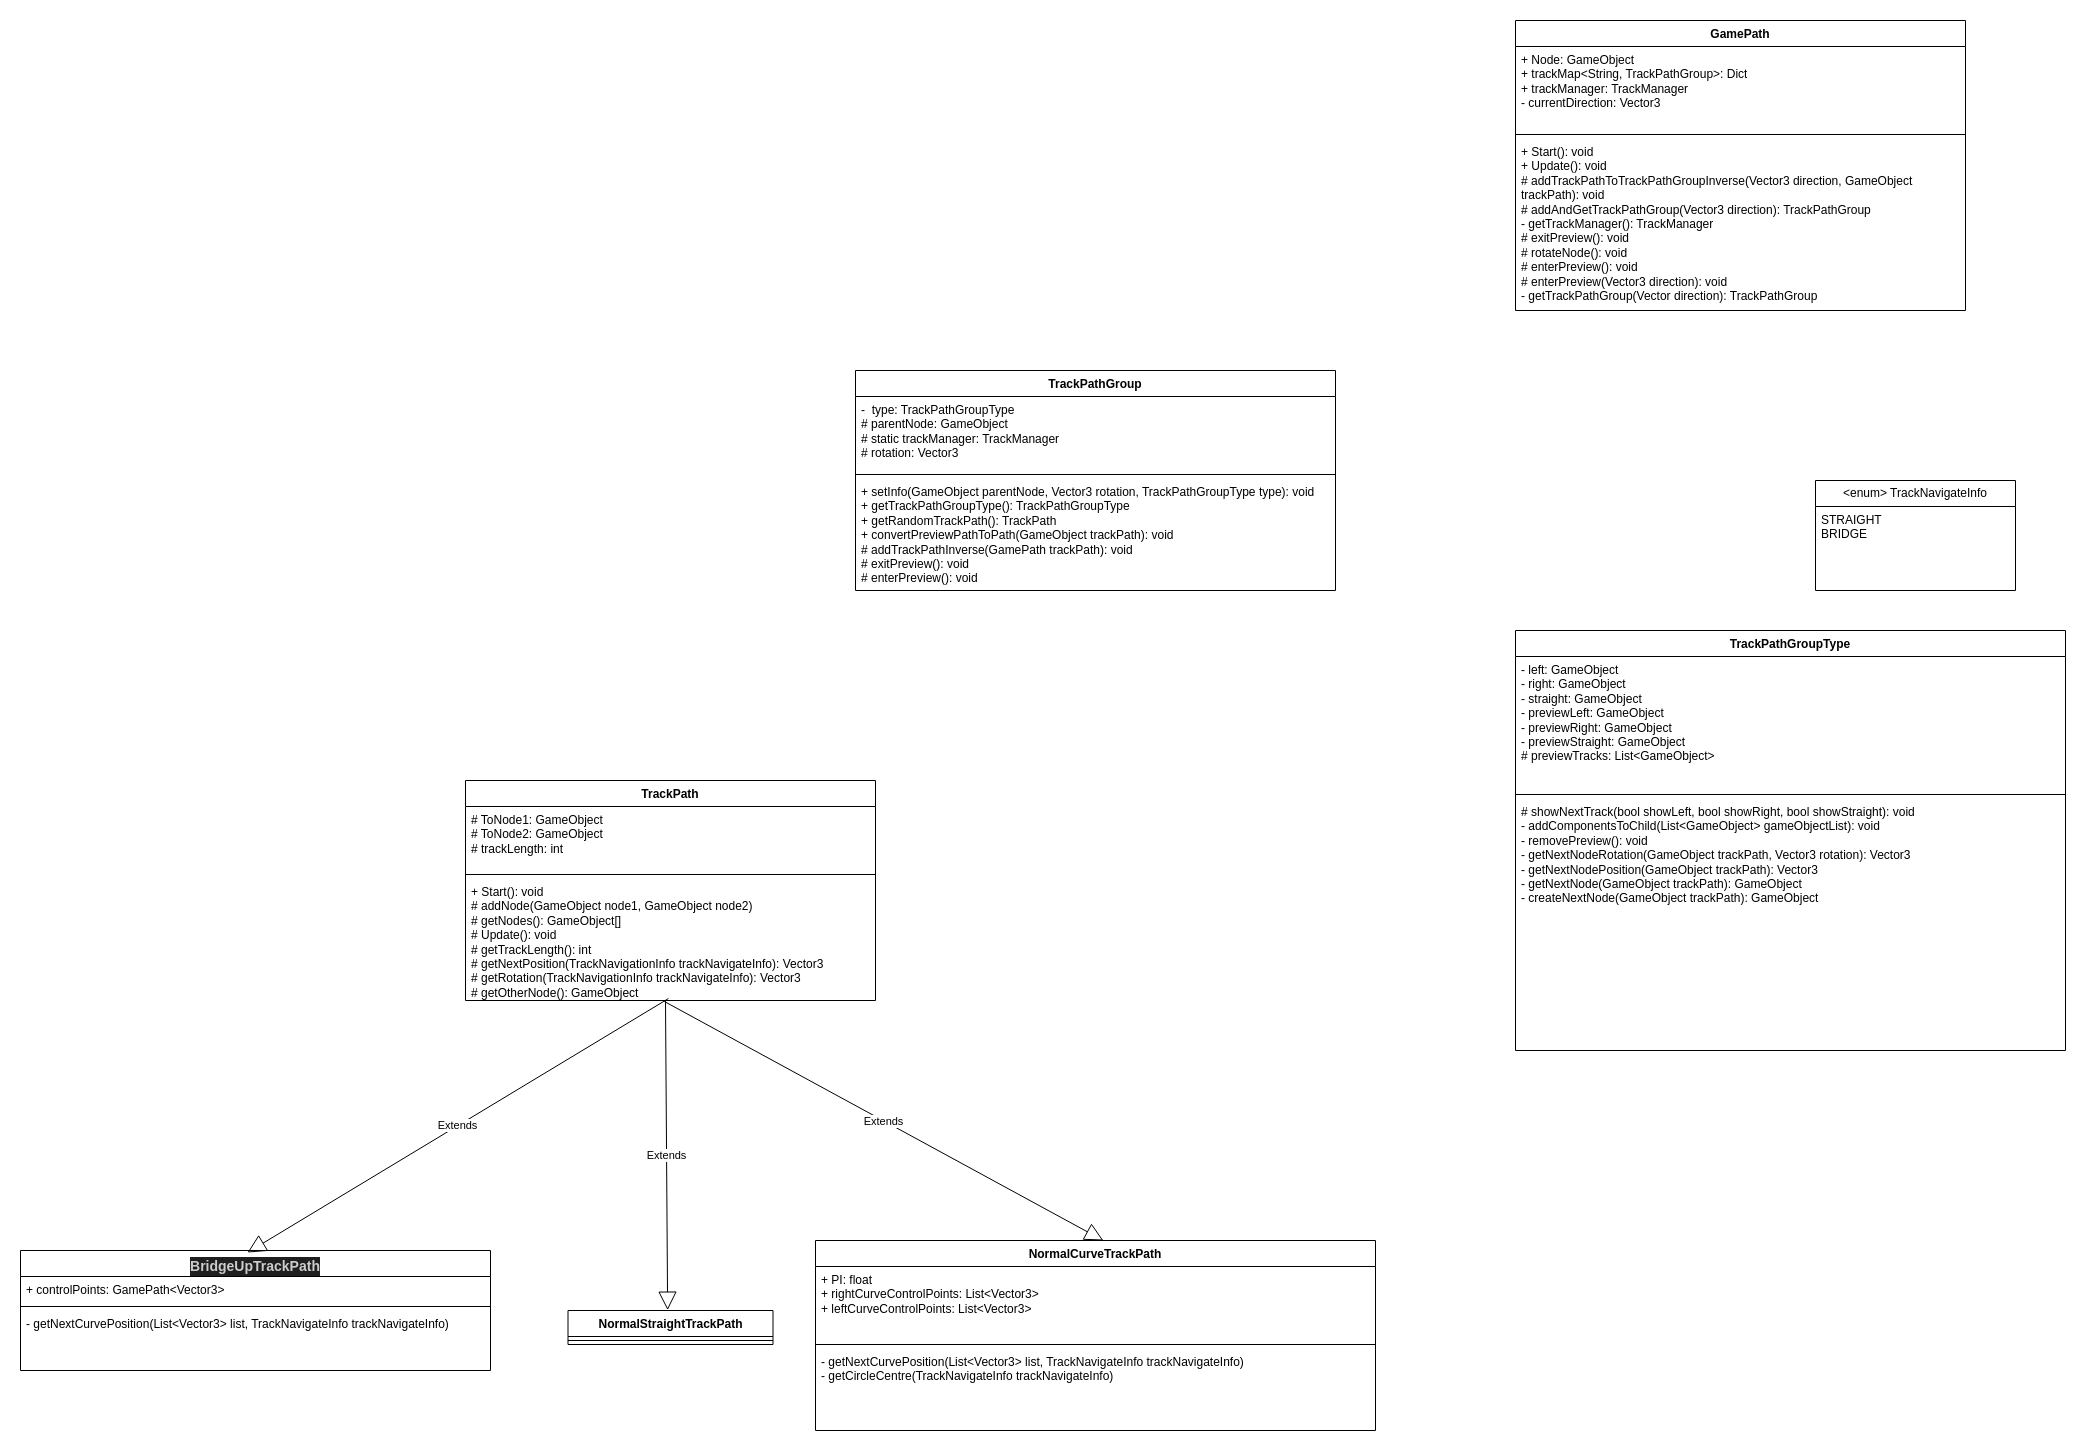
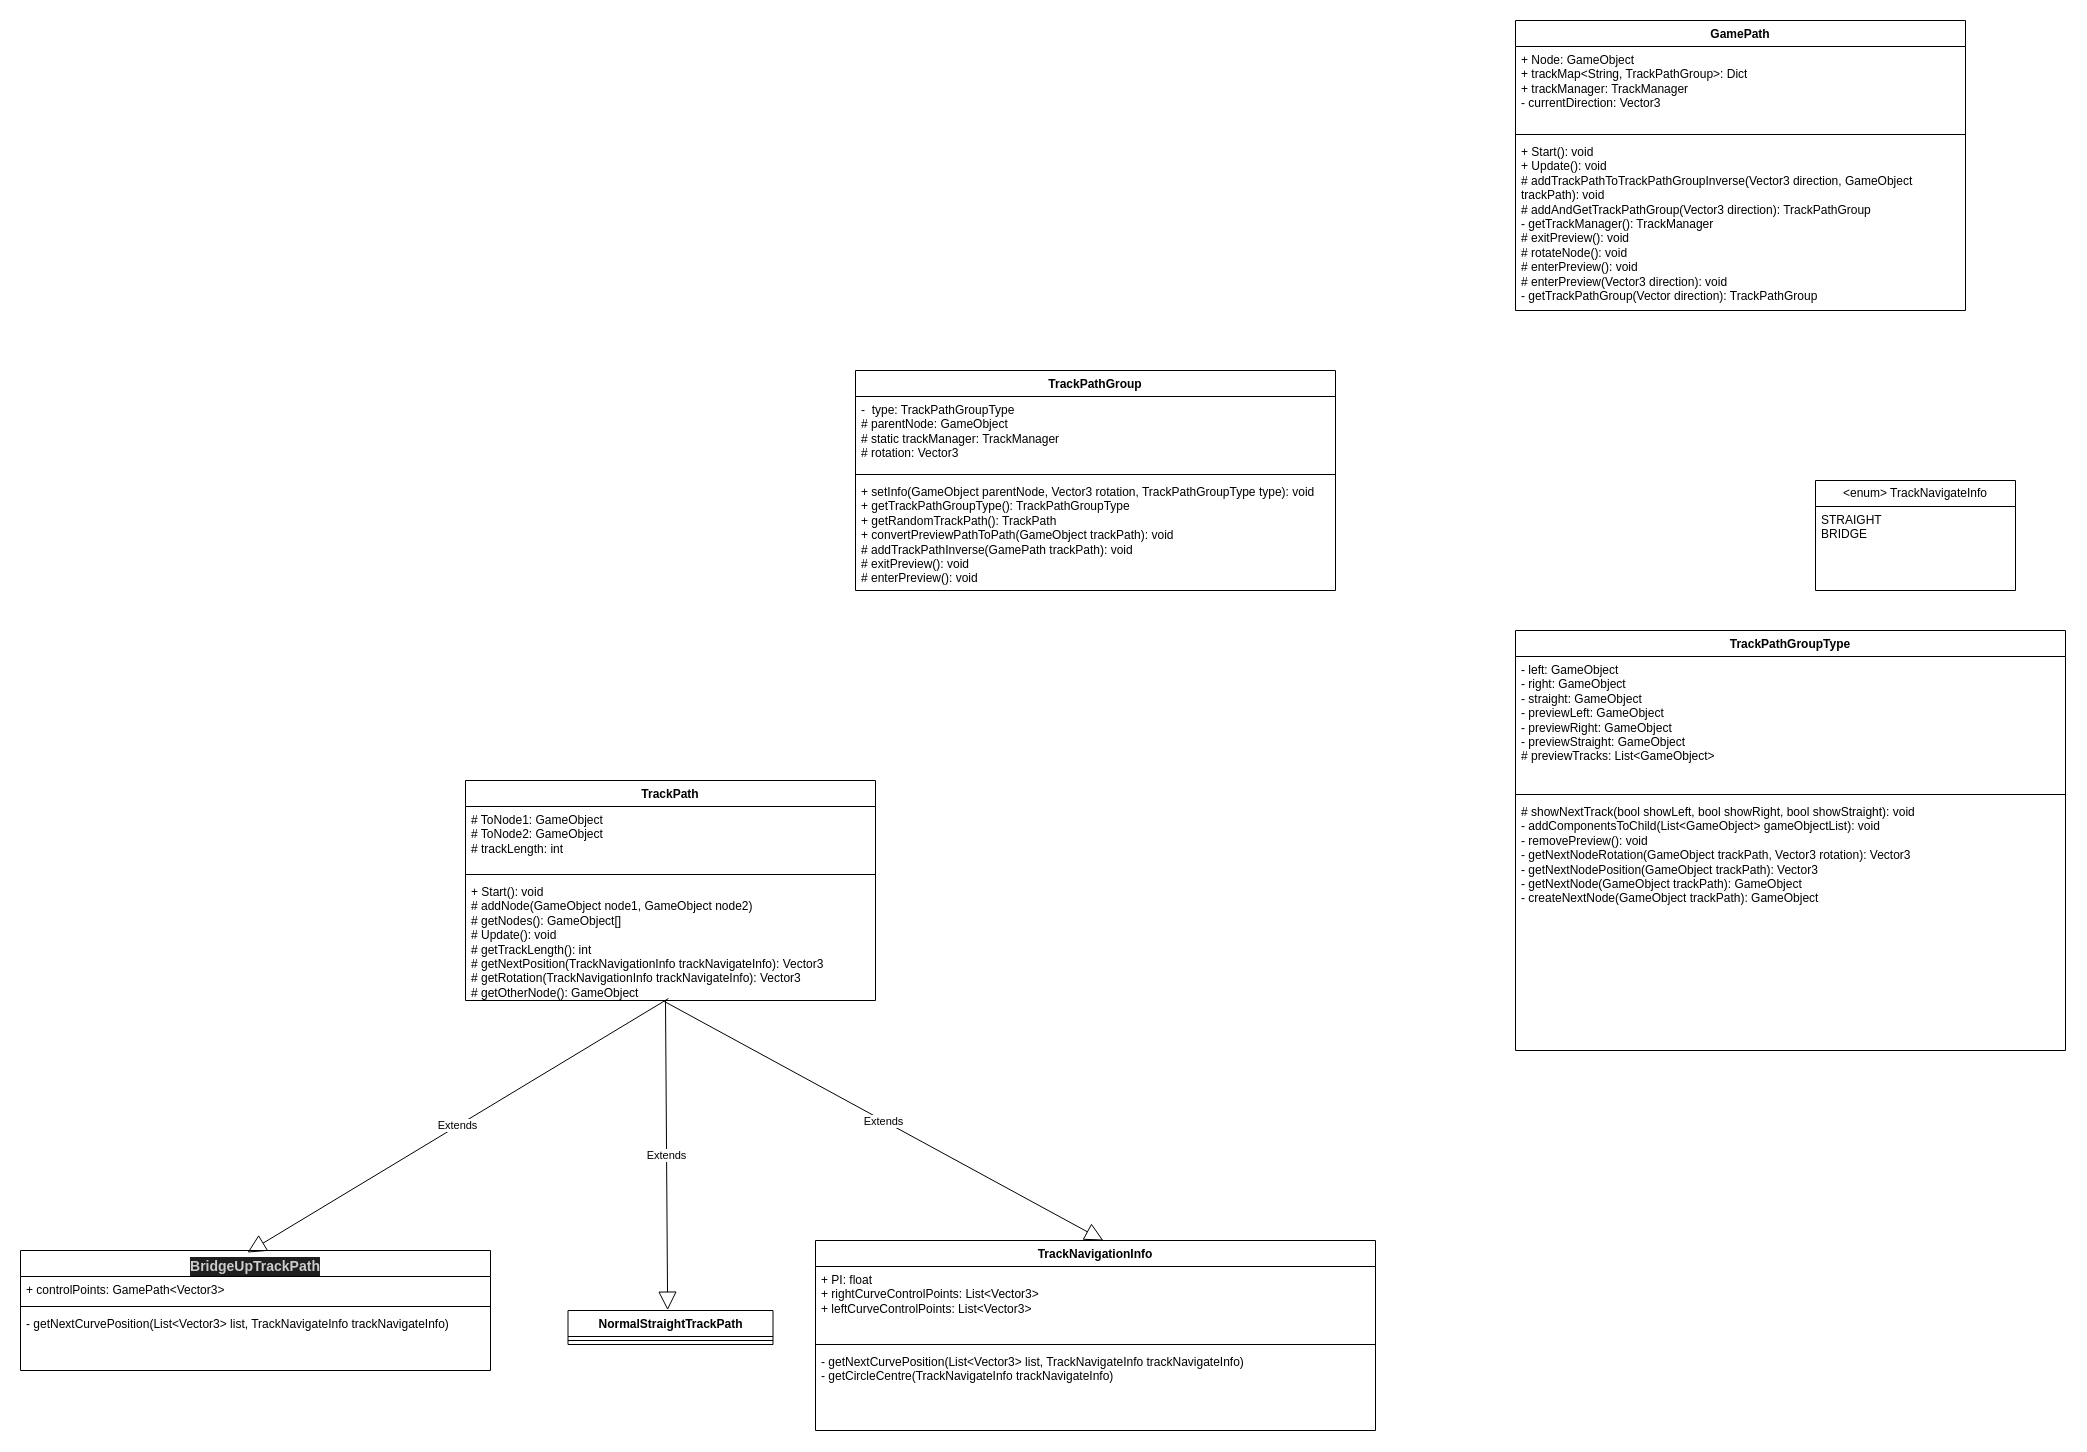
(1096, 1255) -> (1096, 1255)
